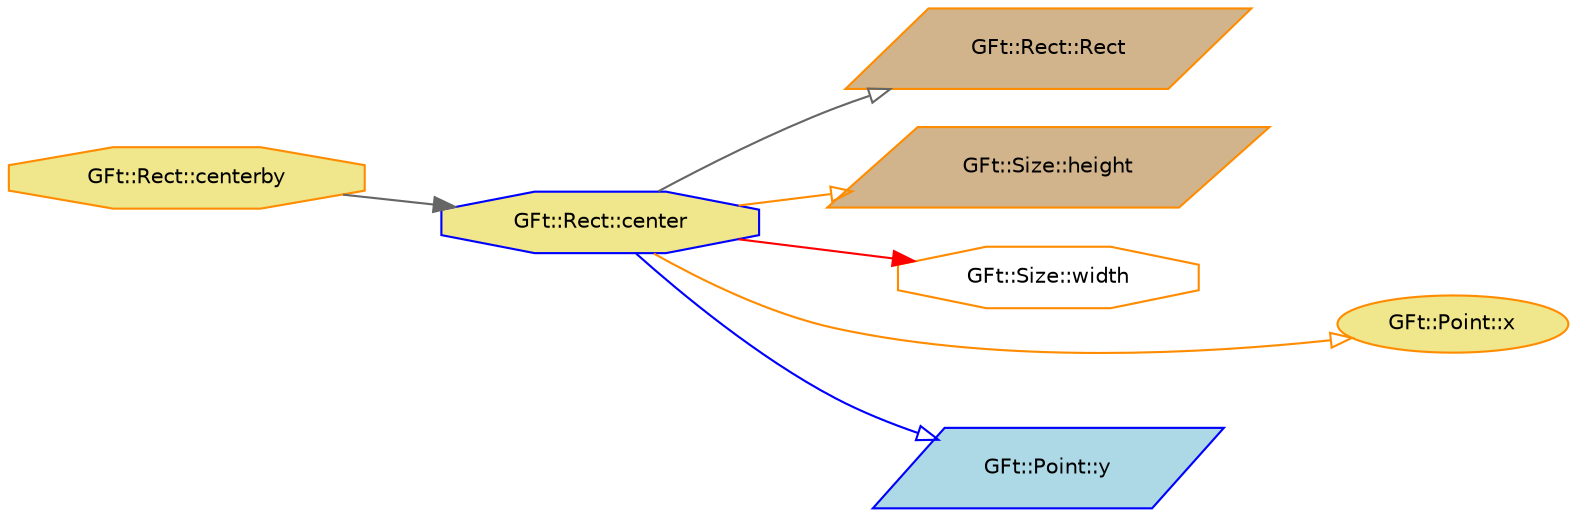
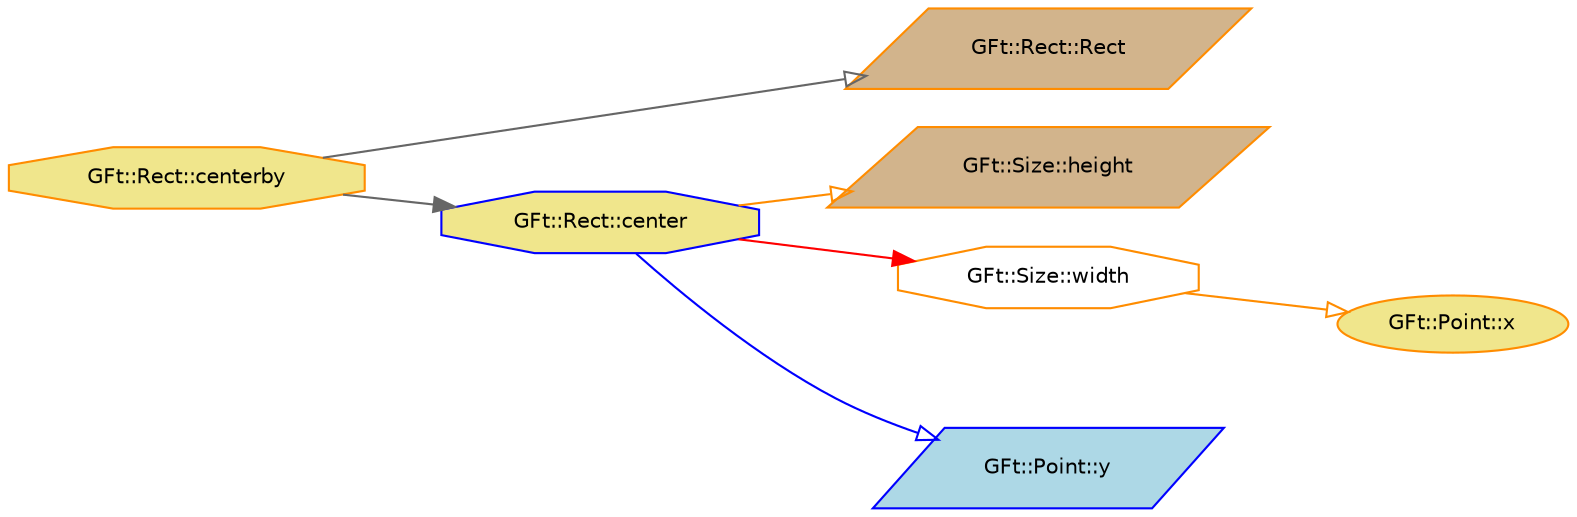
(762, 139) -> (584, 118)
(984, 349) -> (1256, 301)
